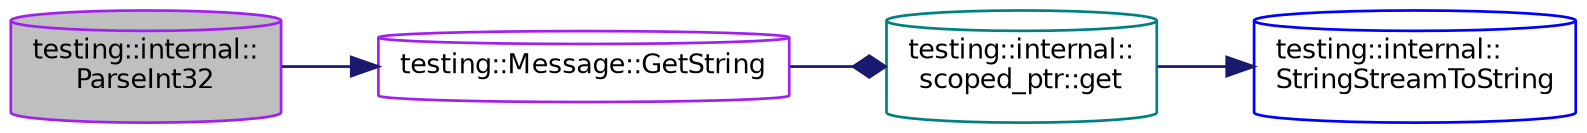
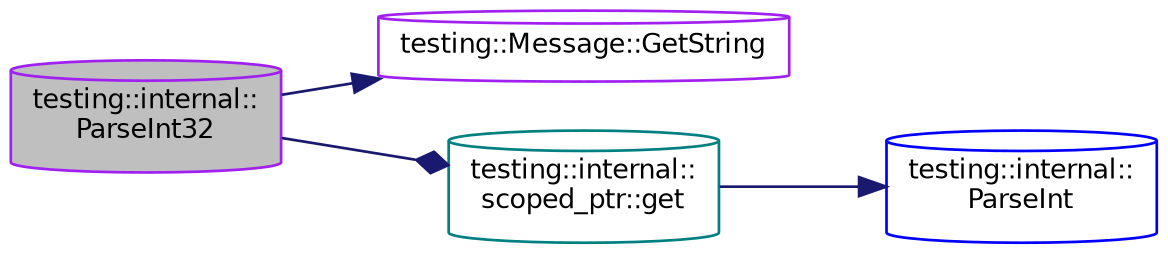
(821, 67) -> (349, 149)
(1415, 67) -> (1022, 187)
